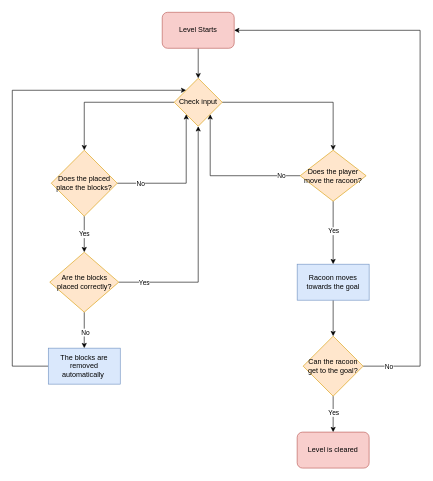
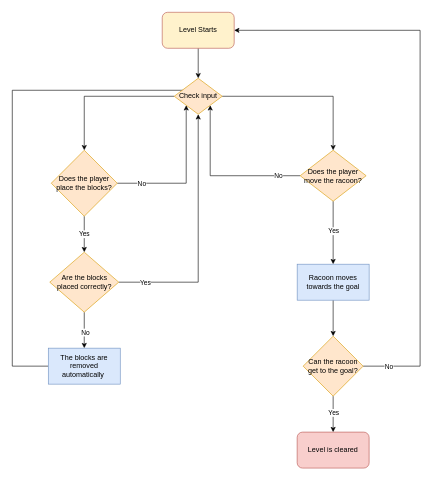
(198, 30) -> (198, 30)
(198, 102) -> (198, 96)
(84, 183) -> (84, 183)
